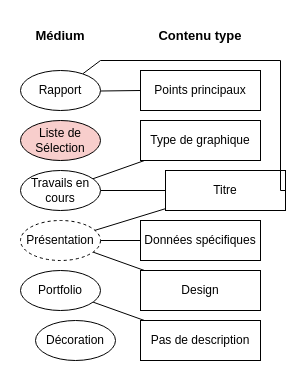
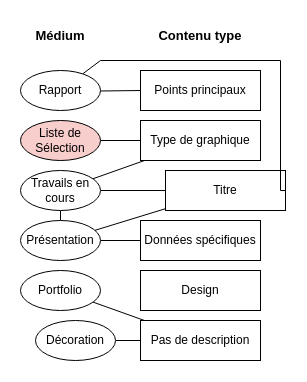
none -> (121, 141)
(61, 241) -> (61, 241)
(119, 261) -> (61, 216)
none -> (128, 341)
